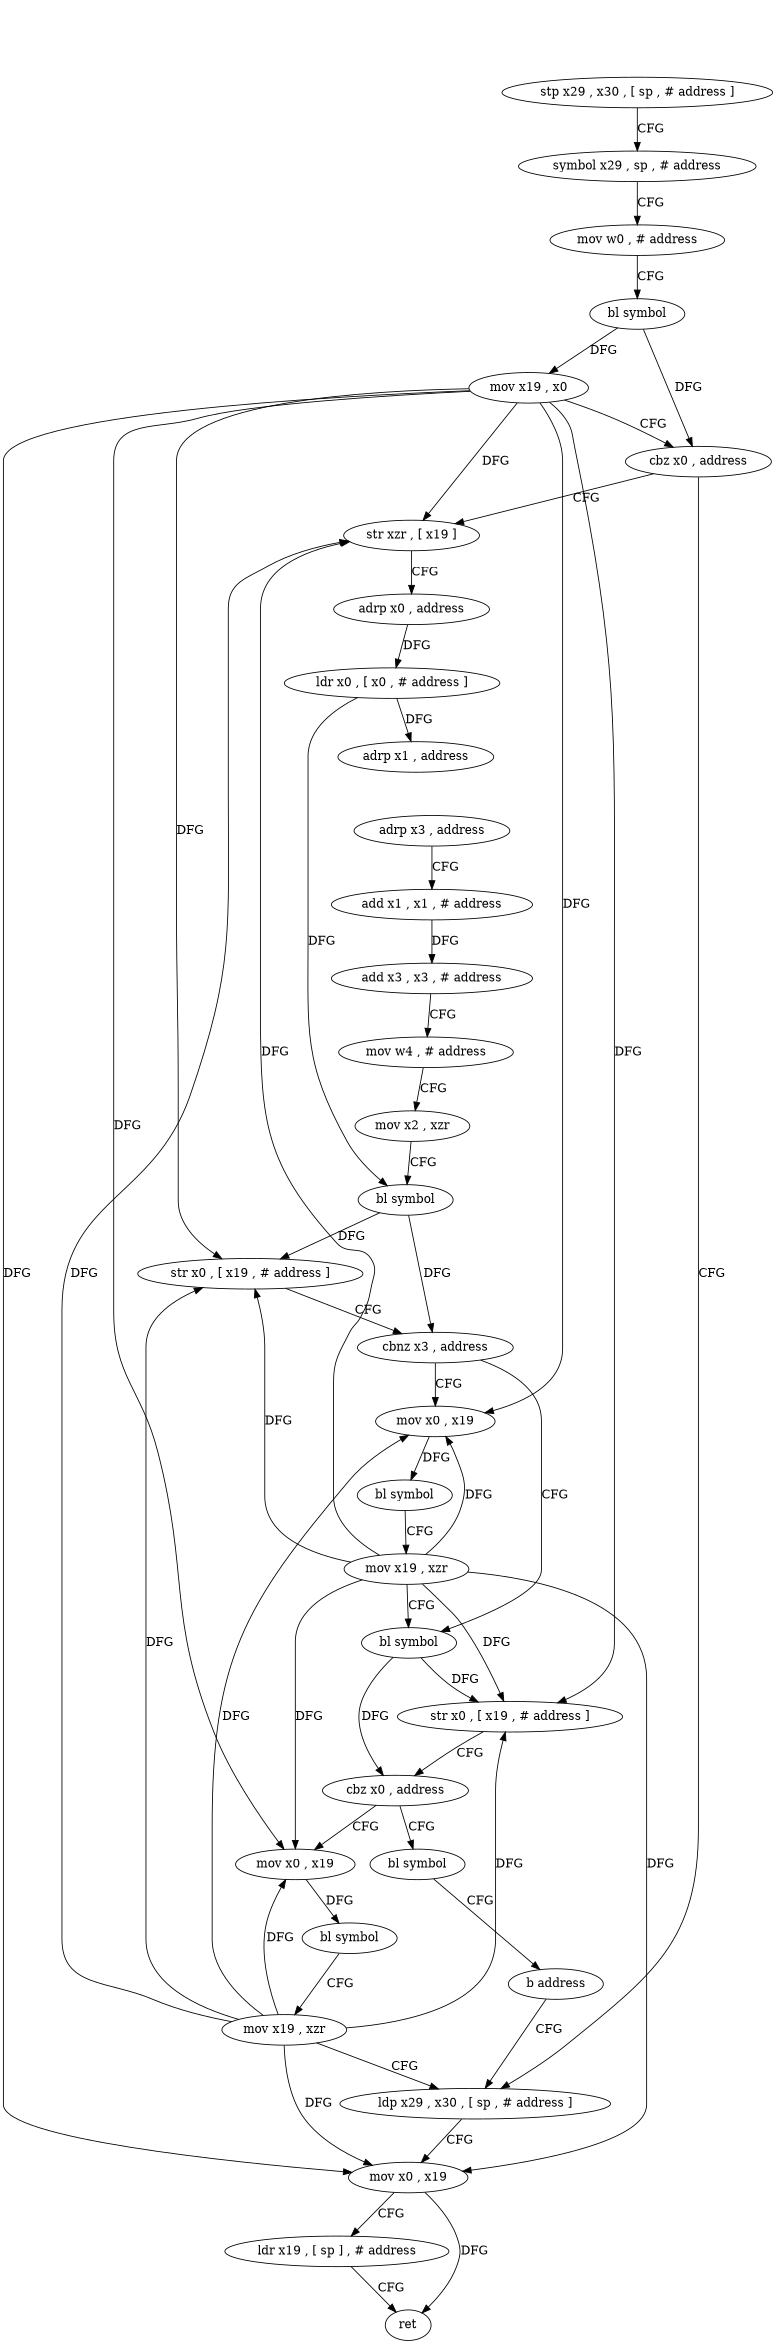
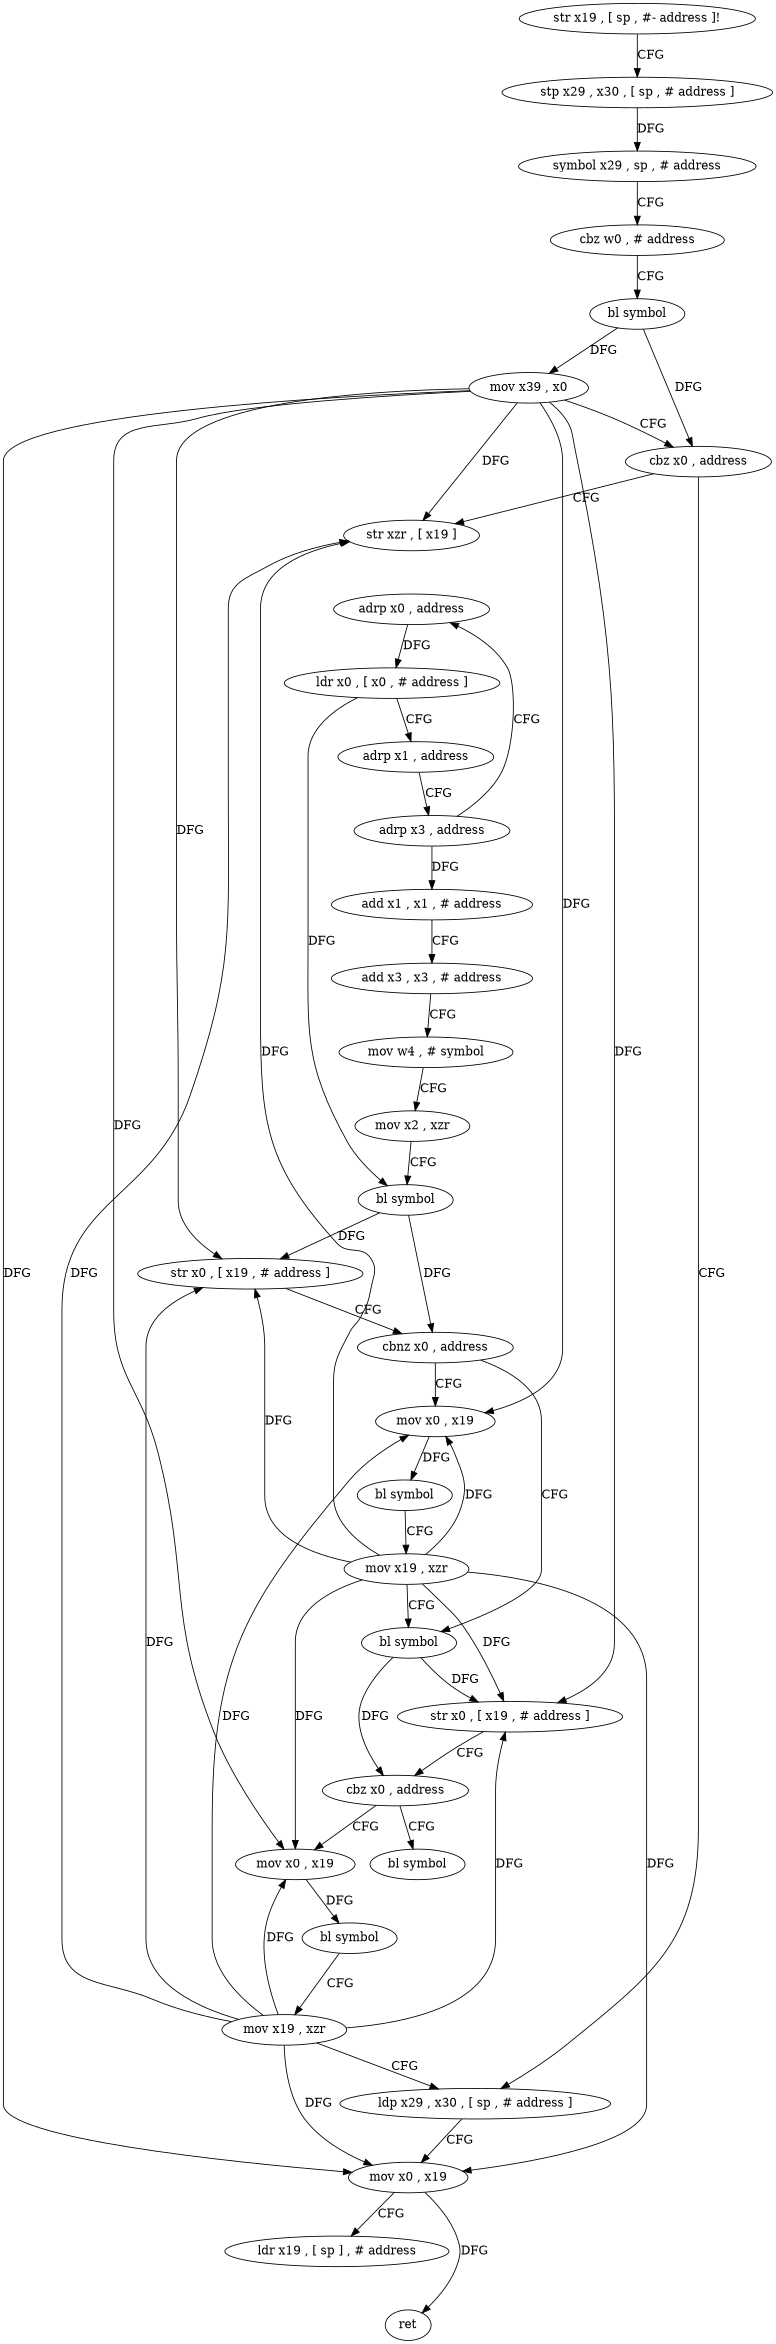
none -> (637, 19)
(651, 129) -> (651, 129)
(637, 240) -> (637, 240)
(529, 388) -> (529, 388)
(412, 568) -> (513, 719)
(419, 720) -> (419, 720)
none -> (423, 790)
(446, 868) -> (446, 868)
(446, 942) -> (446, 942)
(426, 1052) -> (426, 1052)
(435, 1348) -> (435, 1348)
(556, 1984) -> none
(371, 2286) -> none
